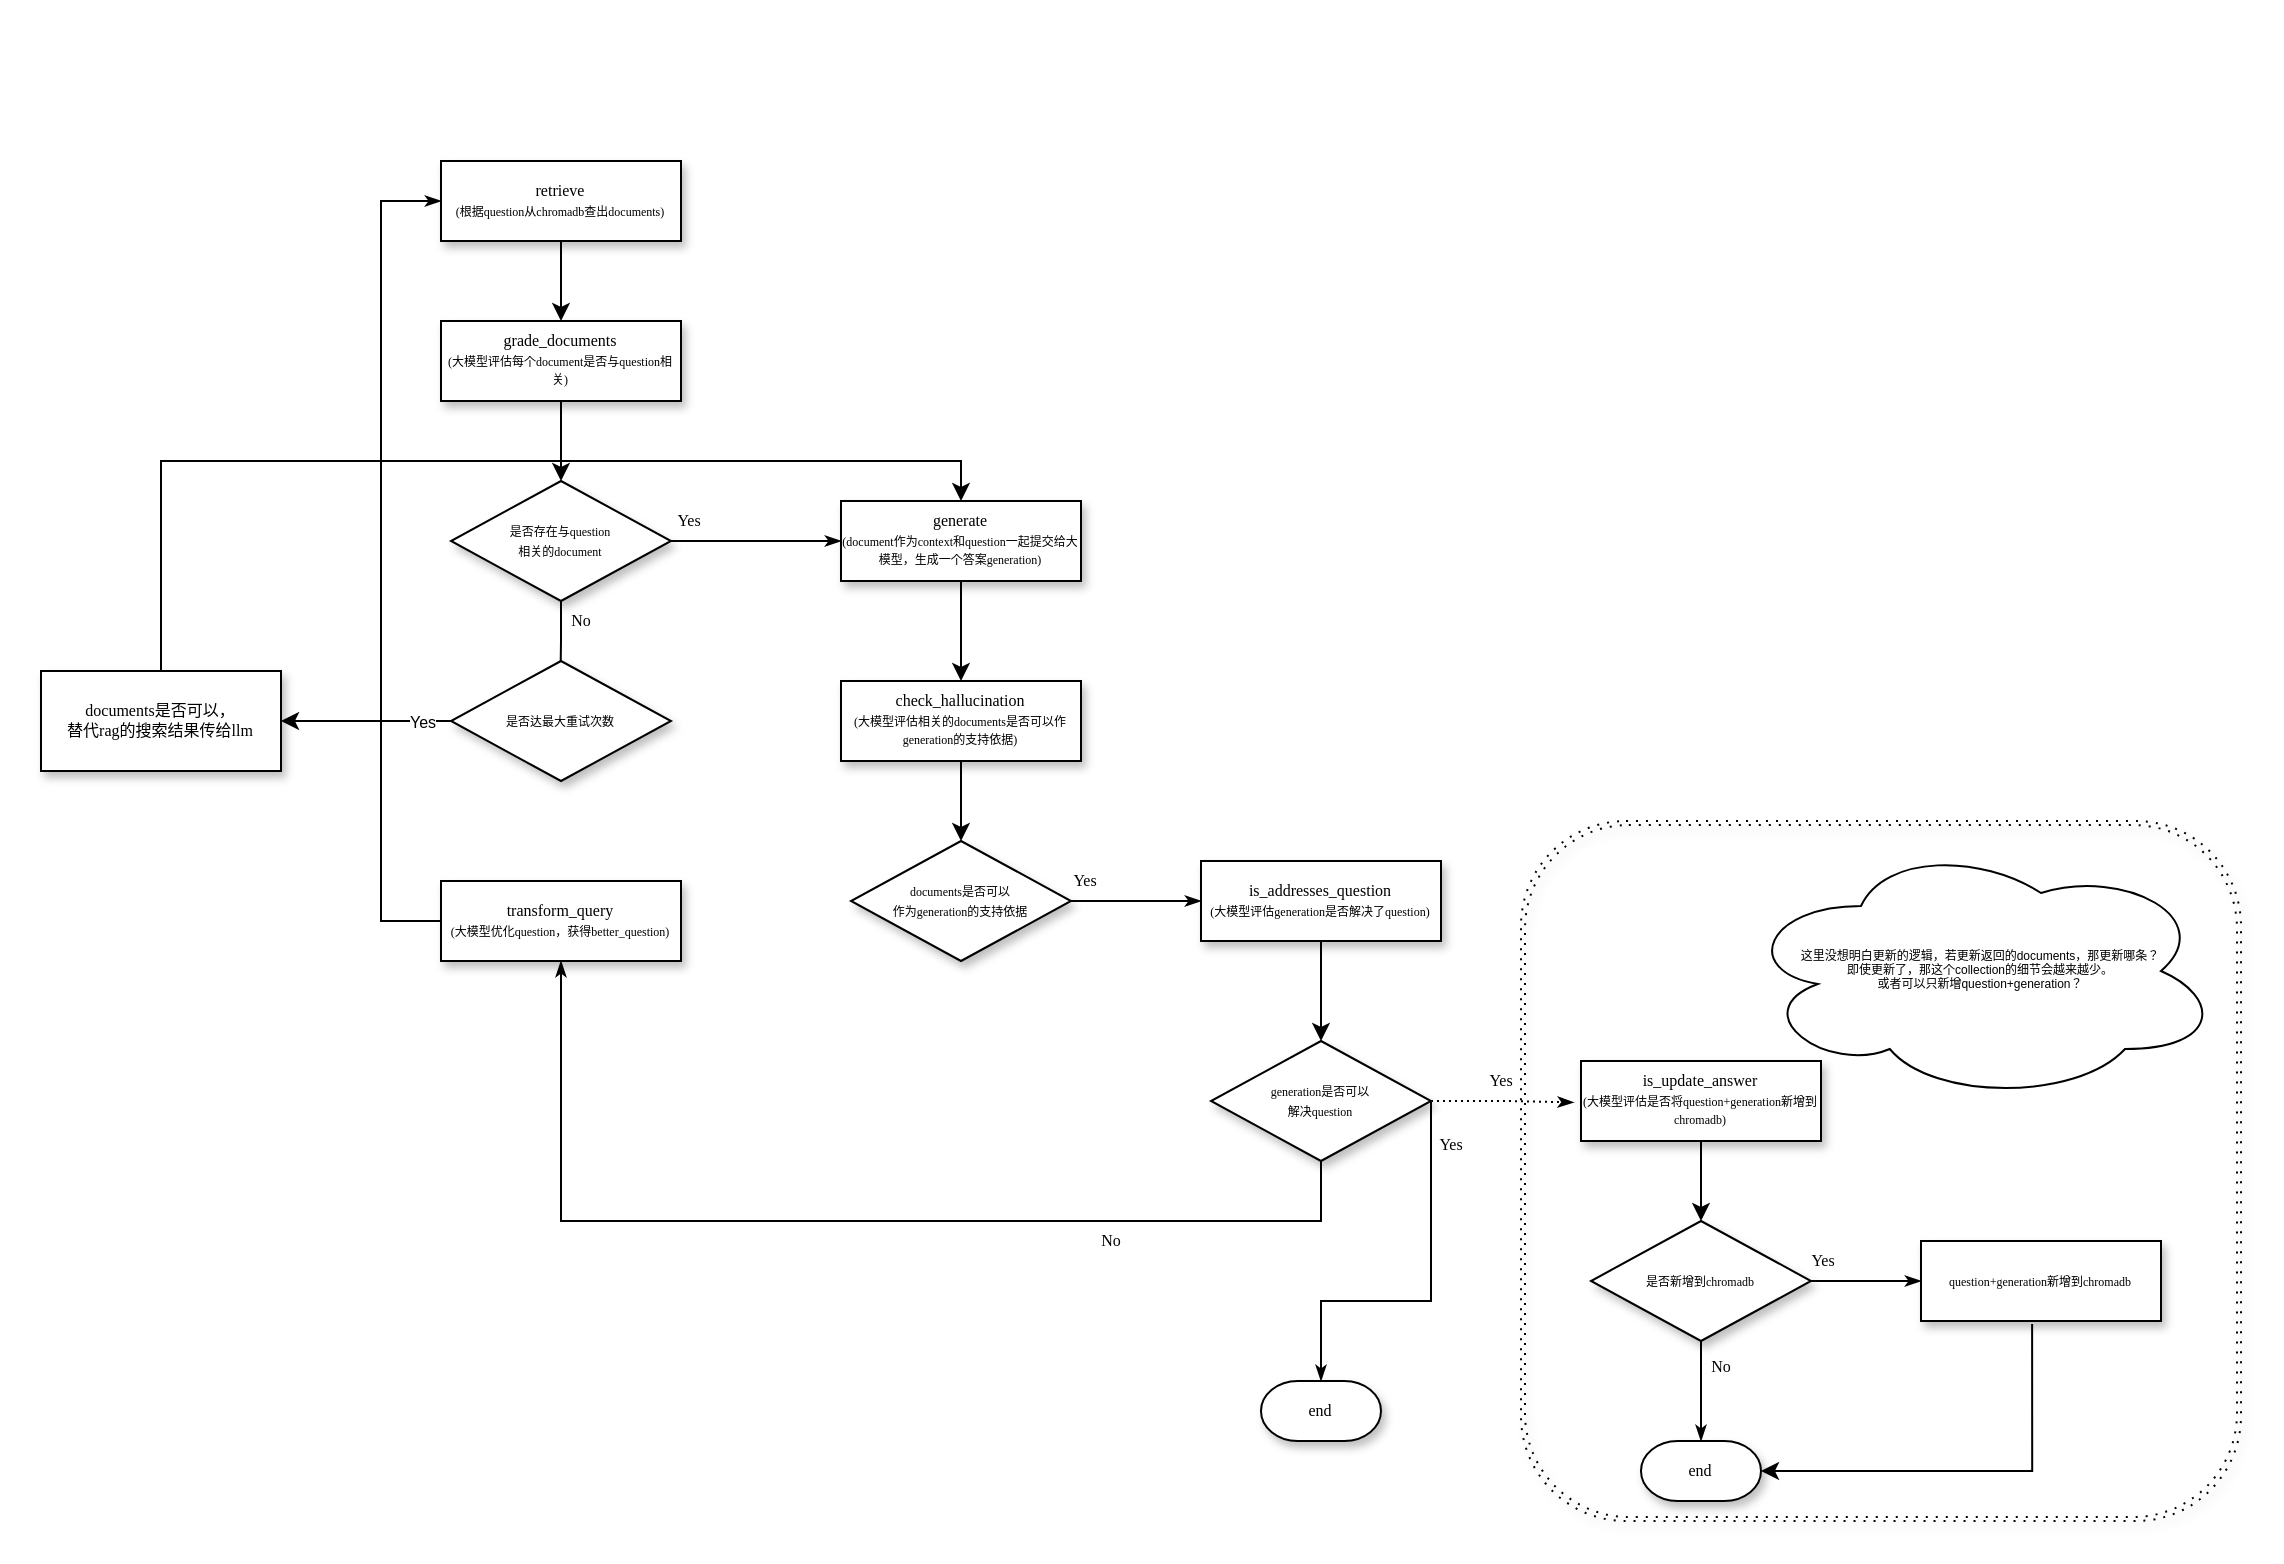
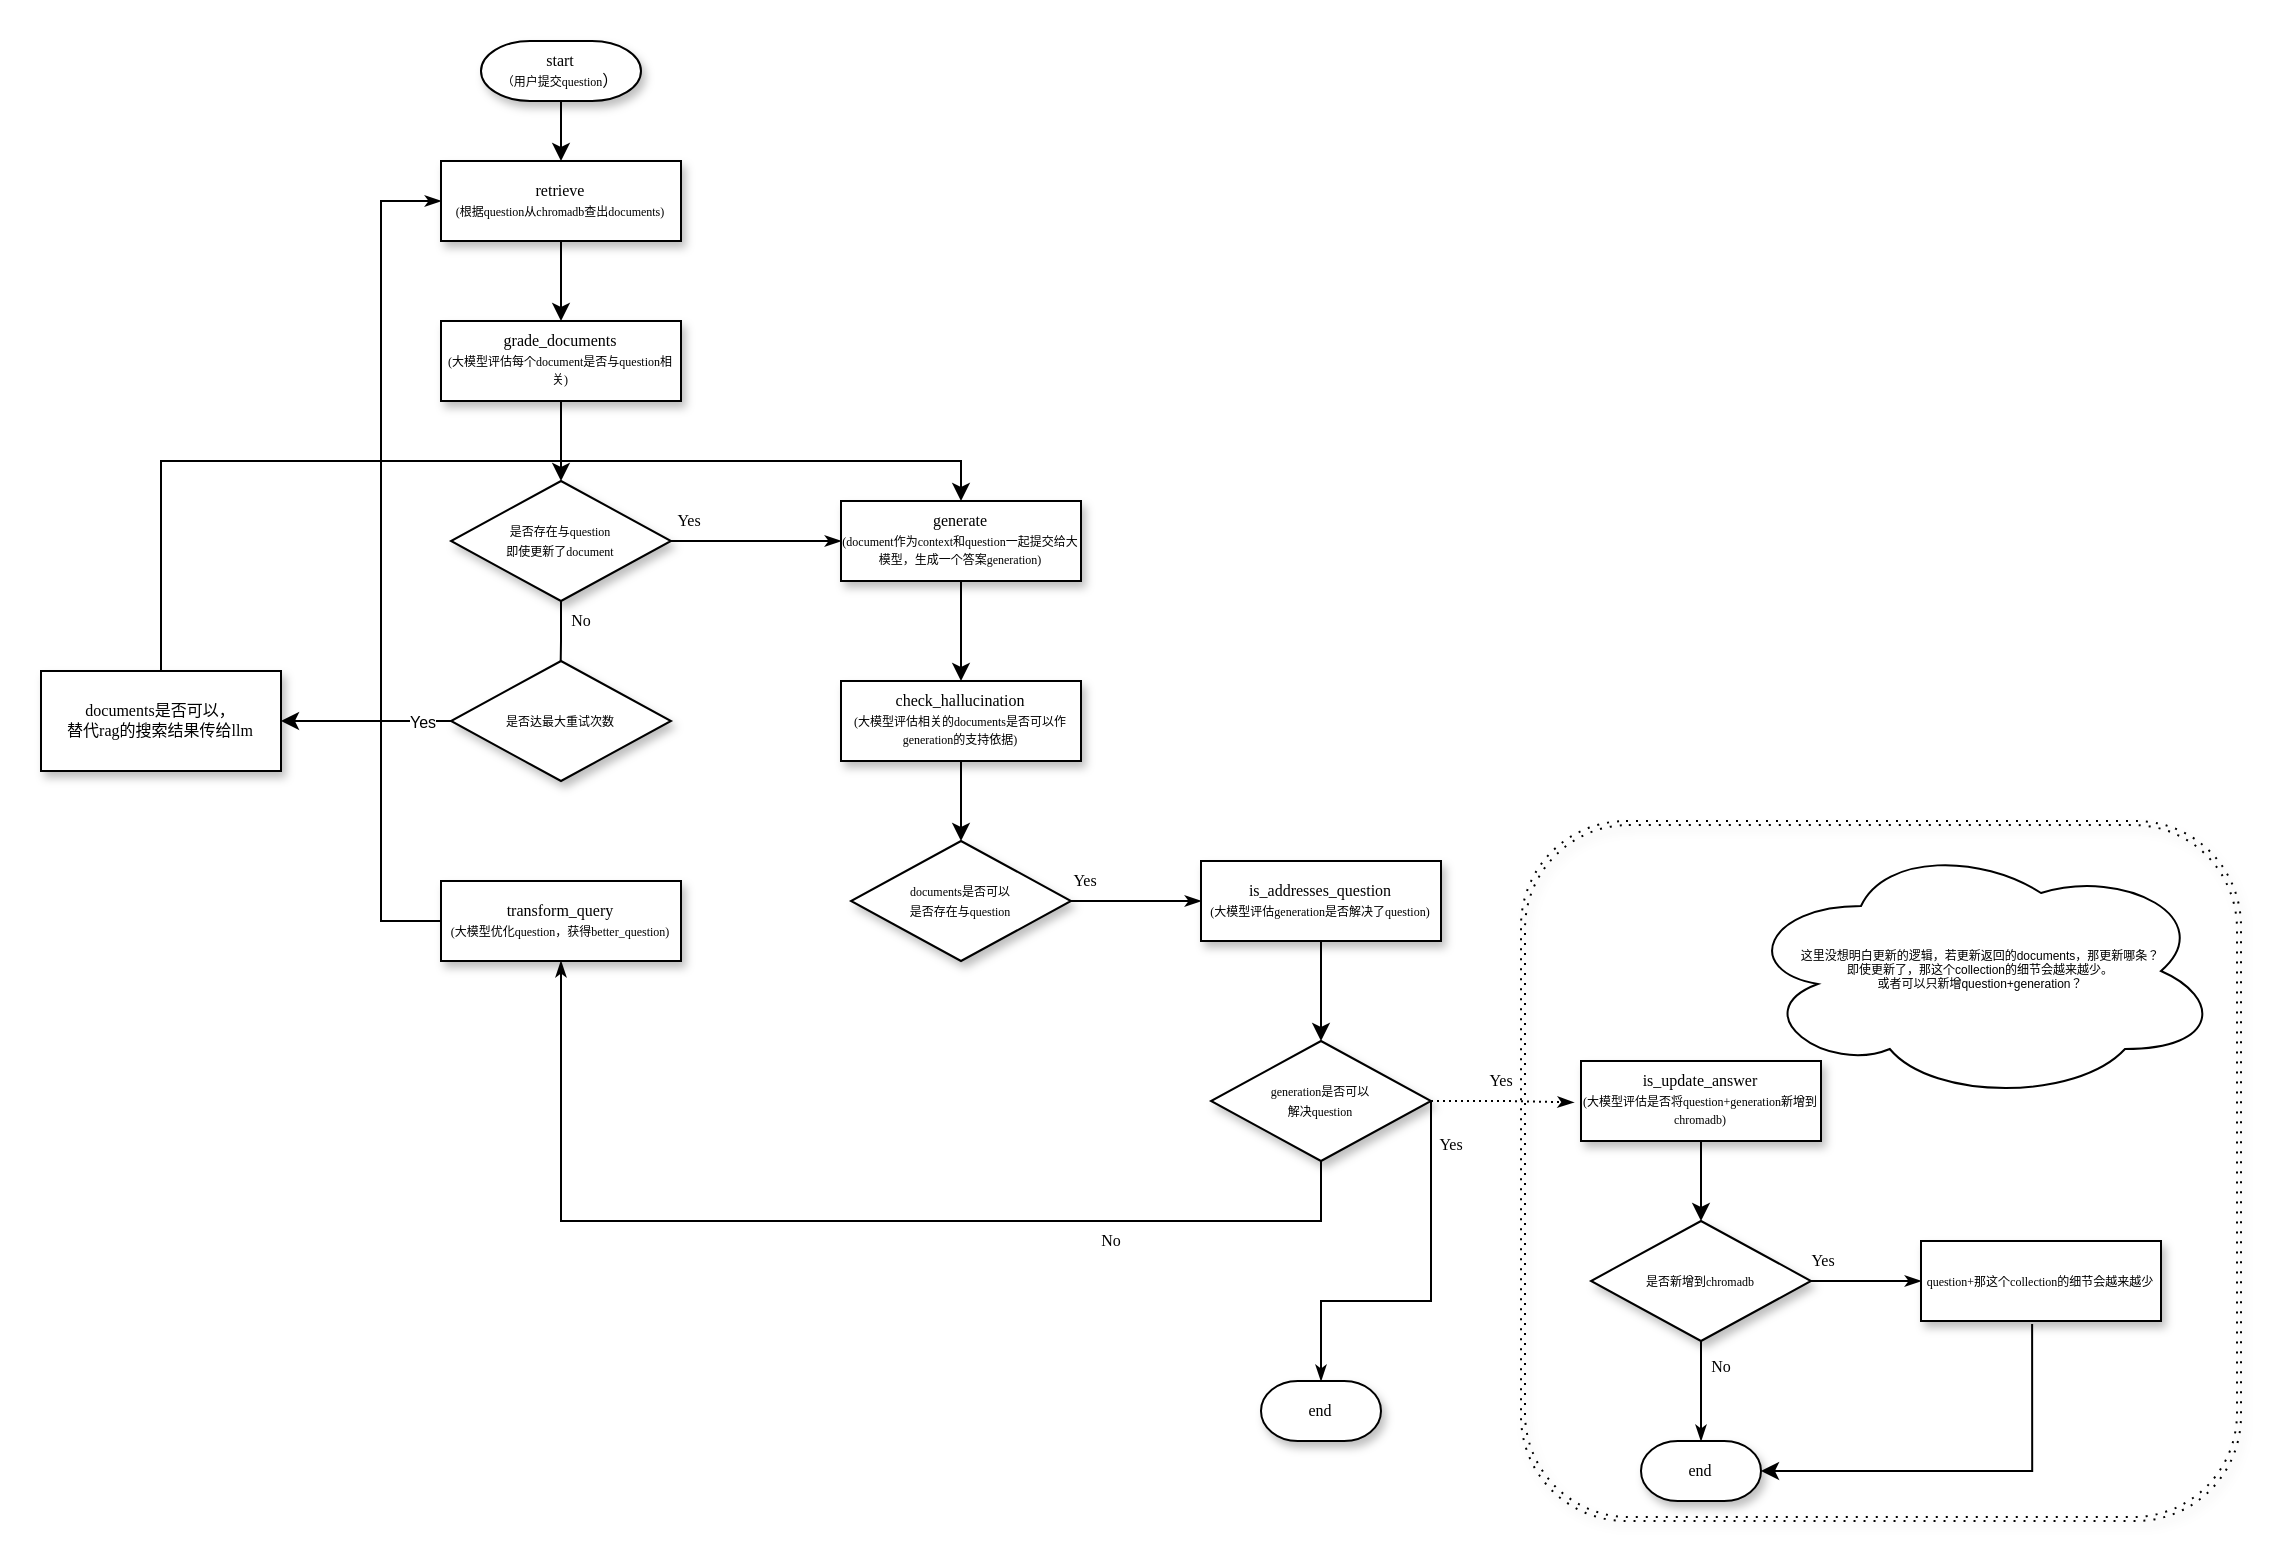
none -> (561, 71)
none -> (561, 138)
(561, 541) -> (561, 541)
(961, 901) -> (961, 901)
(2041, 1281) -> (2041, 1281)
